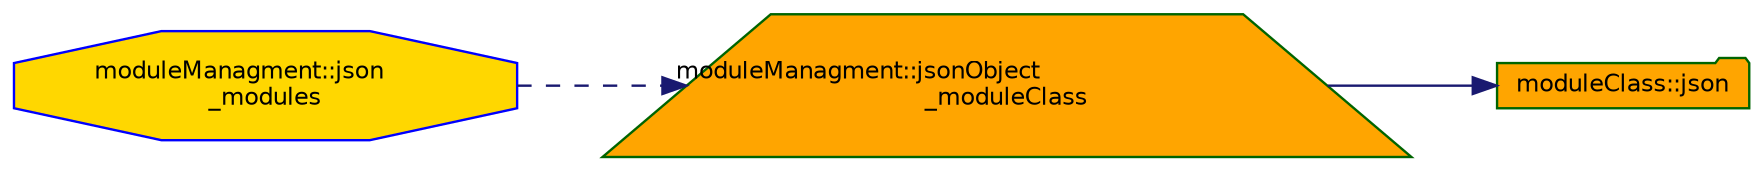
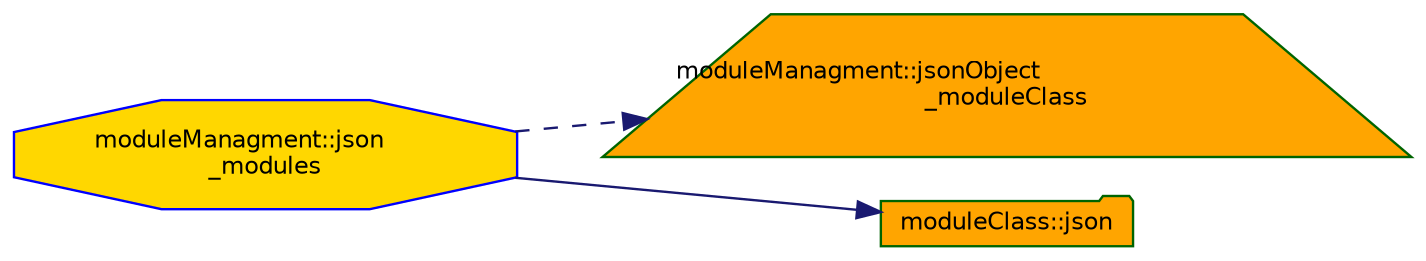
(1400, 86) -> (686, 194)
